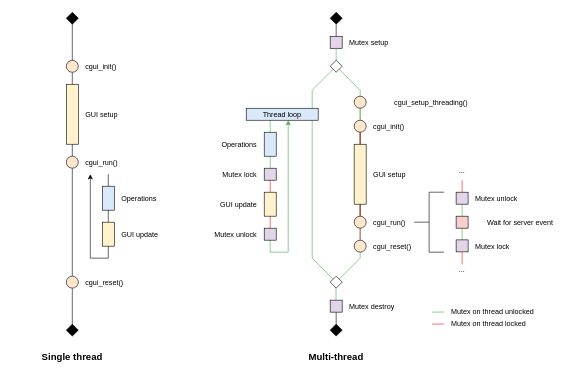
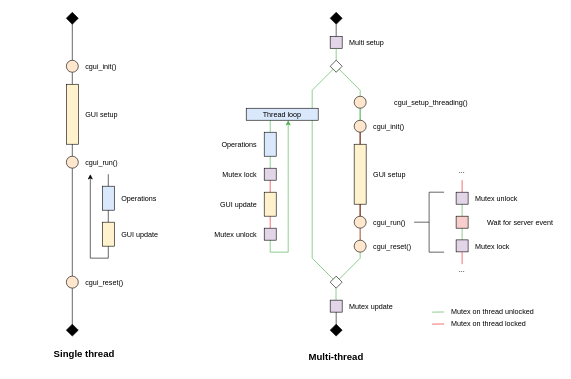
(371, 42) -> (369, 42)
(375, 306) -> (373, 306)
(72, 357) -> (84, 354)
